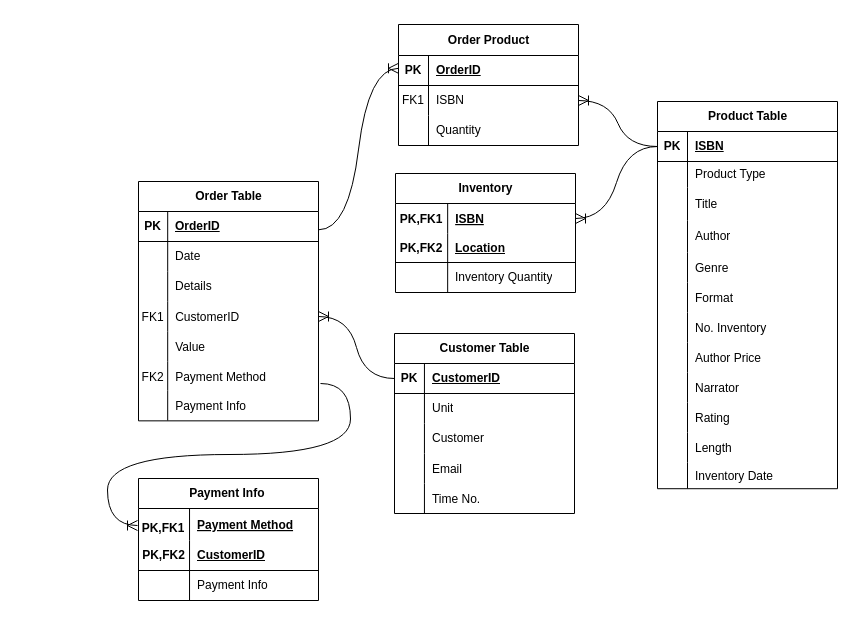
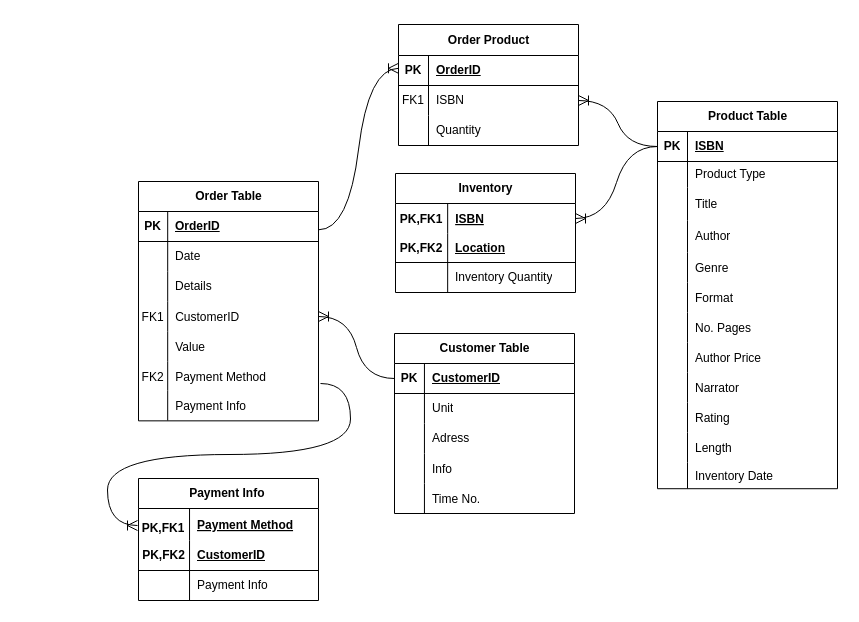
(736, 328) -> (722, 328)
(459, 439) -> (453, 439)
(446, 469) -> (445, 469)
